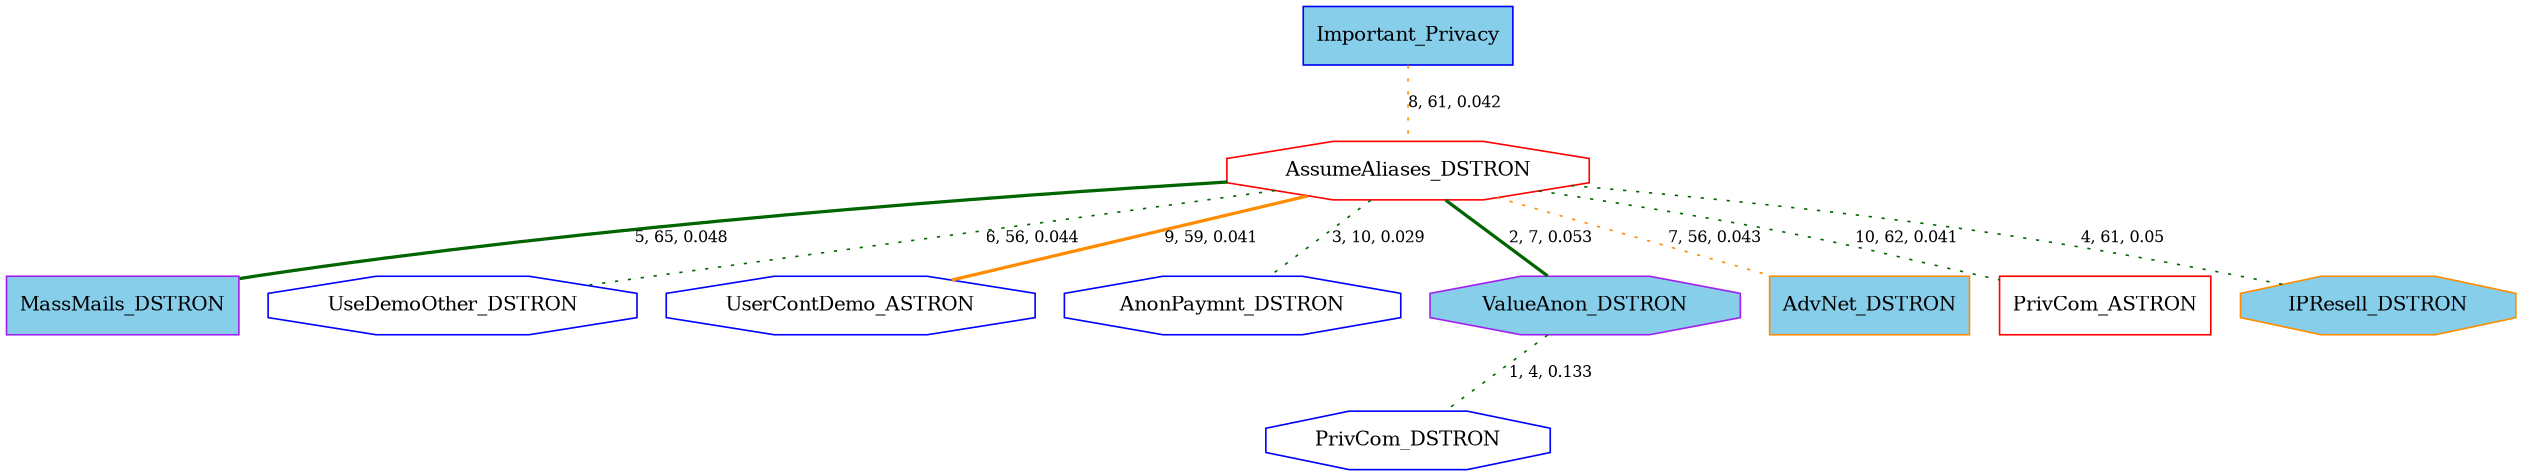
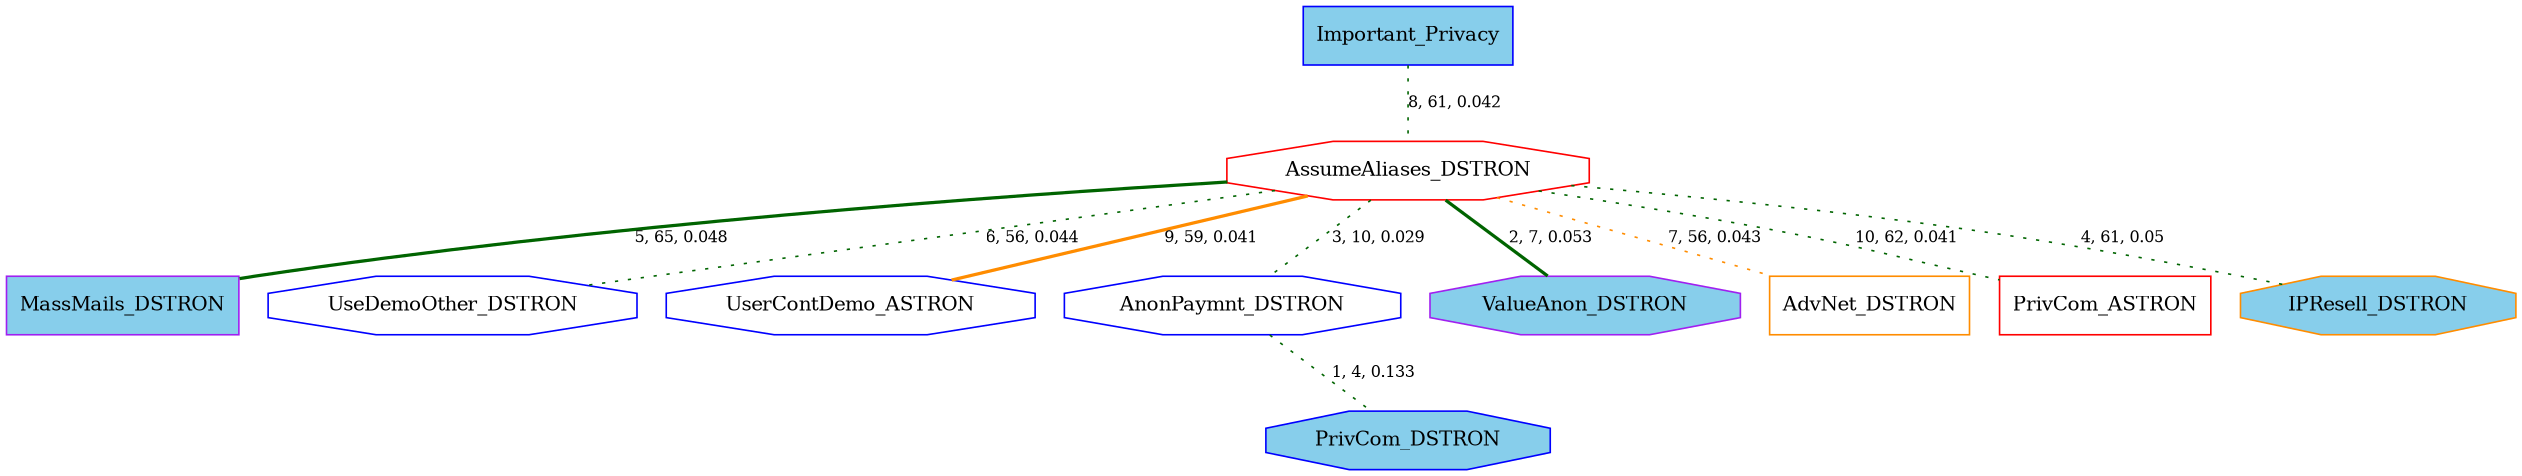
(1408, 103) -> (1408, 103)
(1870, 306) -> (1870, 306)
(1497, 373) -> (1320, 373)
(1408, 440) -> (1408, 440)
